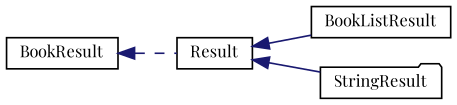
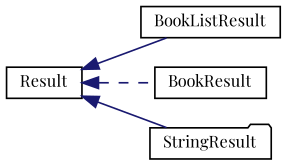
(156, 53) -> (127, 83)
